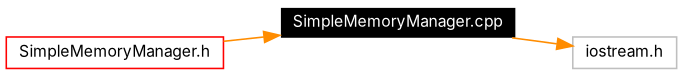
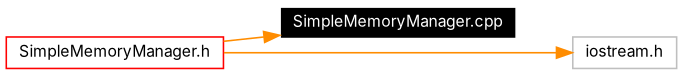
(534, 41) -> (390, 53)
